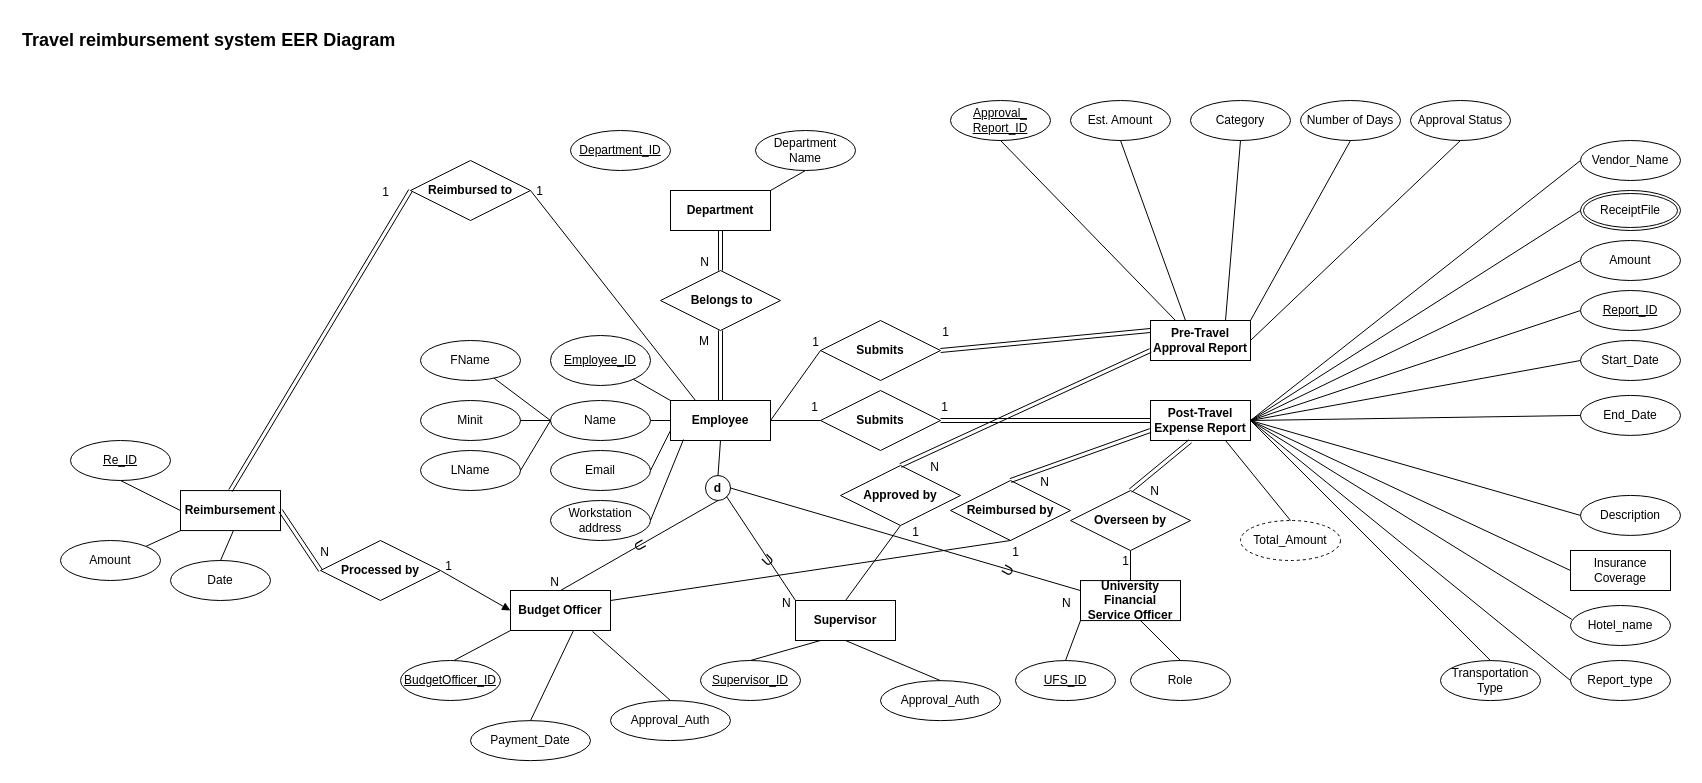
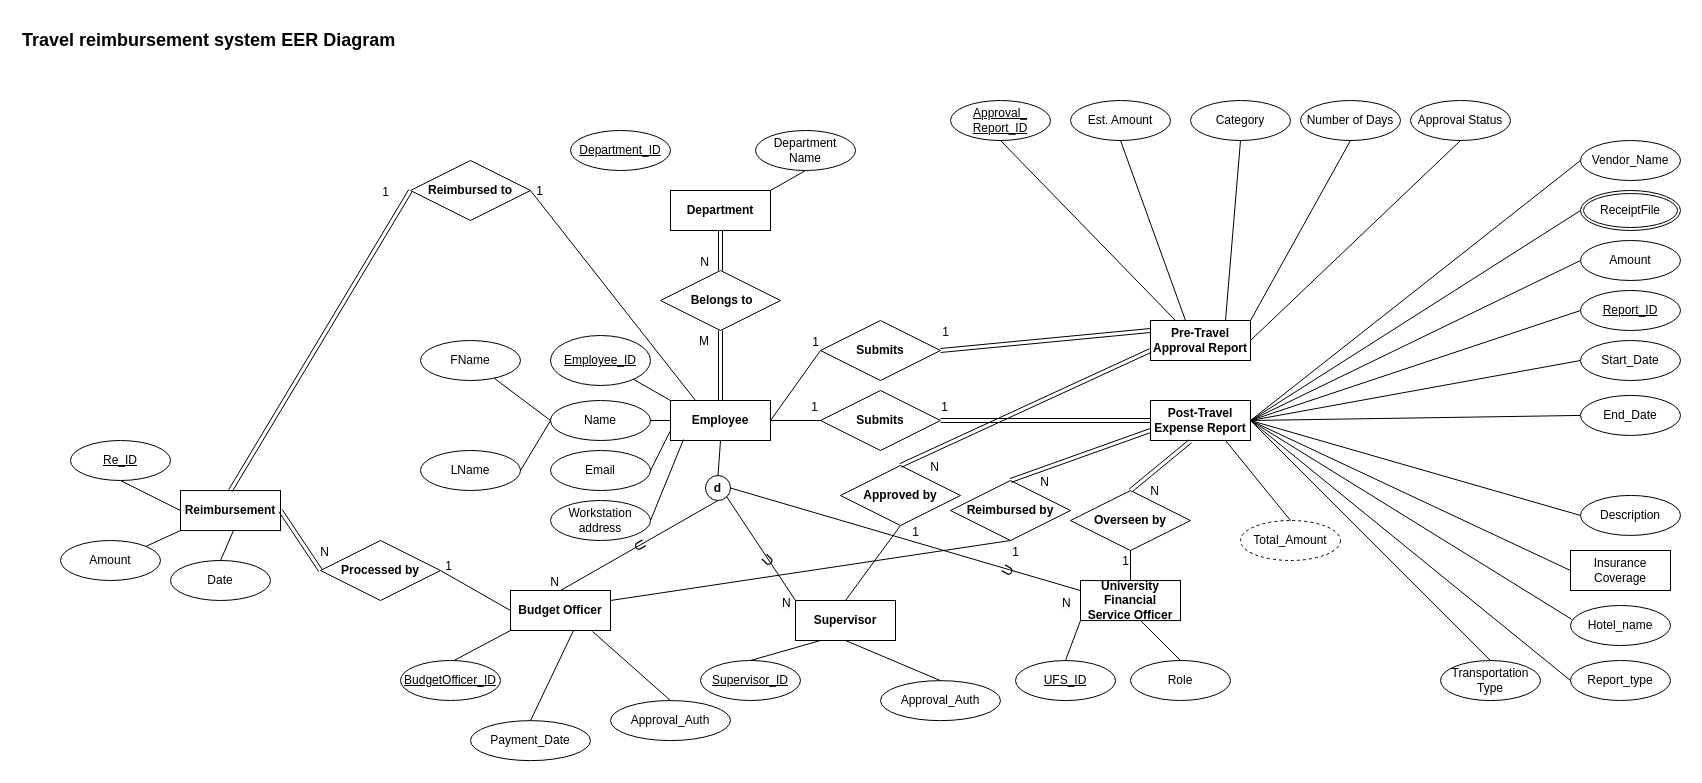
(471, 421) -> none
(534, 421) -> none
(502, 605) -> (505, 608)
